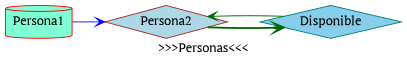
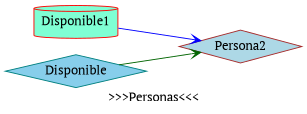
(39, 22) -> (76, 22)
(241, 28) -> none
